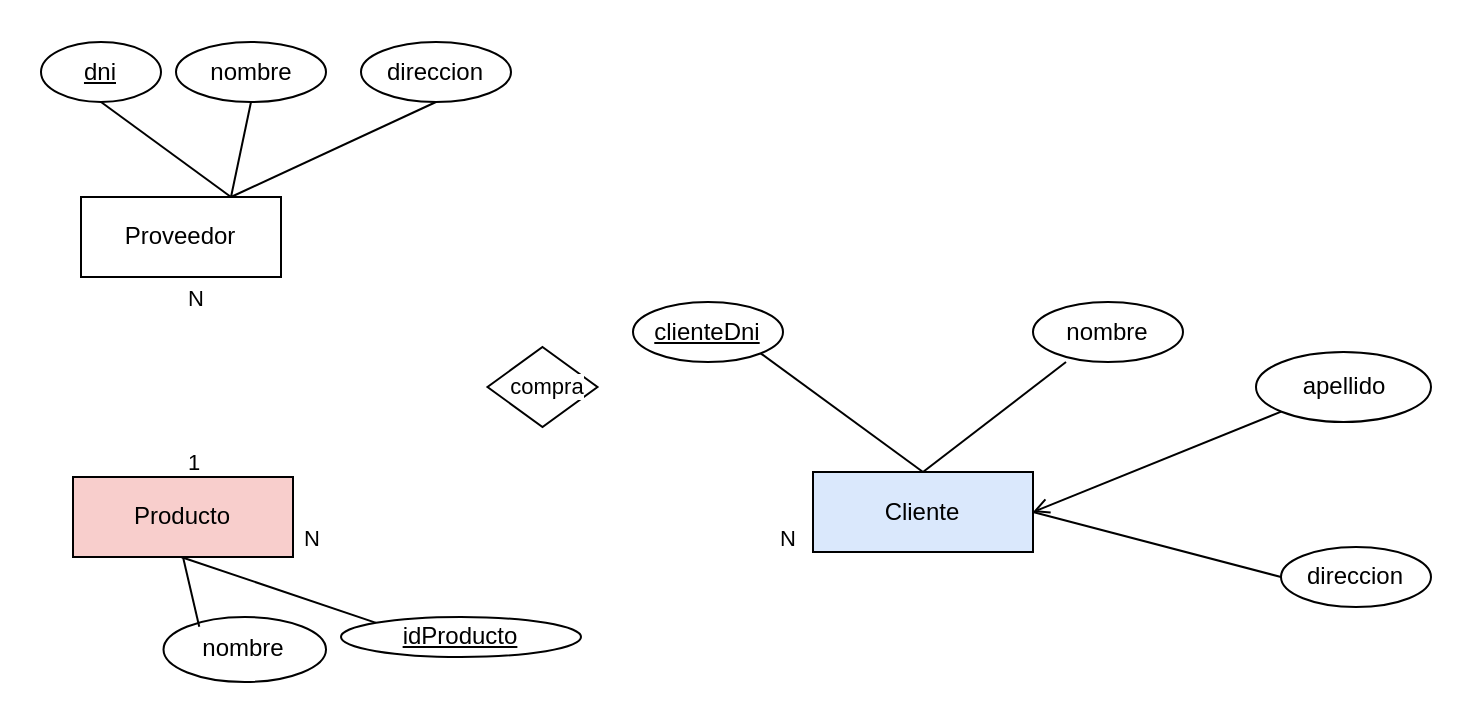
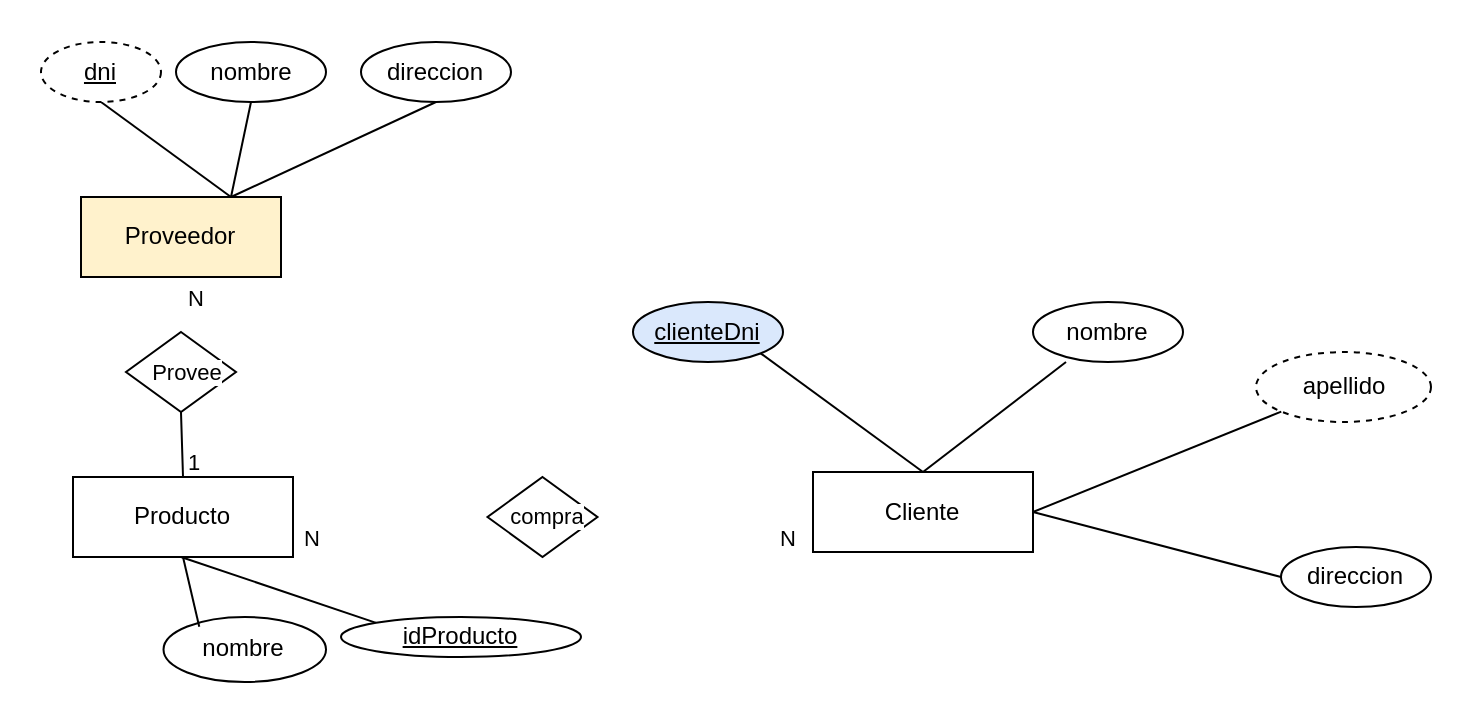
(101, 72) -> (101, 72)
(181, 237) -> (181, 237)
(708, 332) -> (708, 332)
none -> (181, 372)
(543, 387) -> (543, 517)
(1344, 387) -> (1344, 387)
none -> (182, 444)
(1040, 509) -> (1040, 509)
(923, 512) -> (923, 512)
(183, 517) -> (183, 517)
